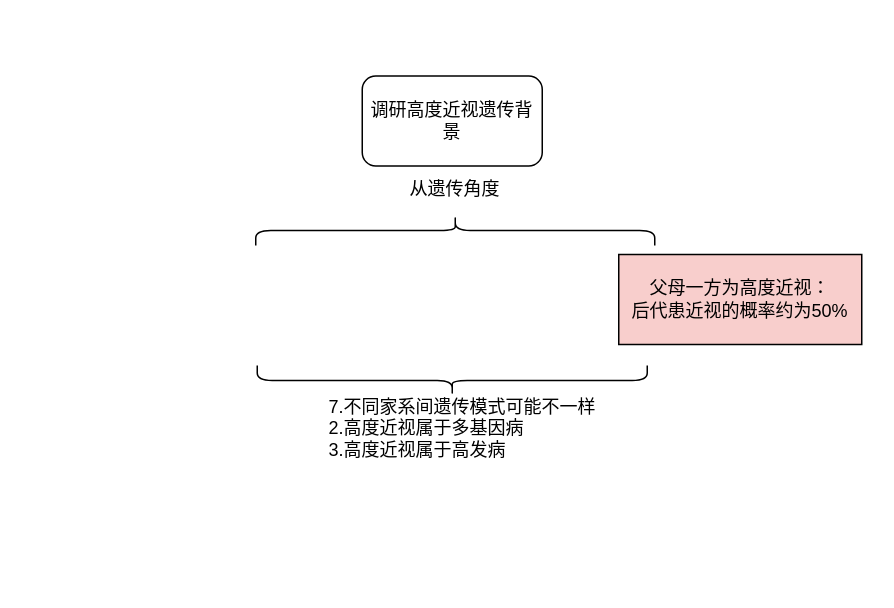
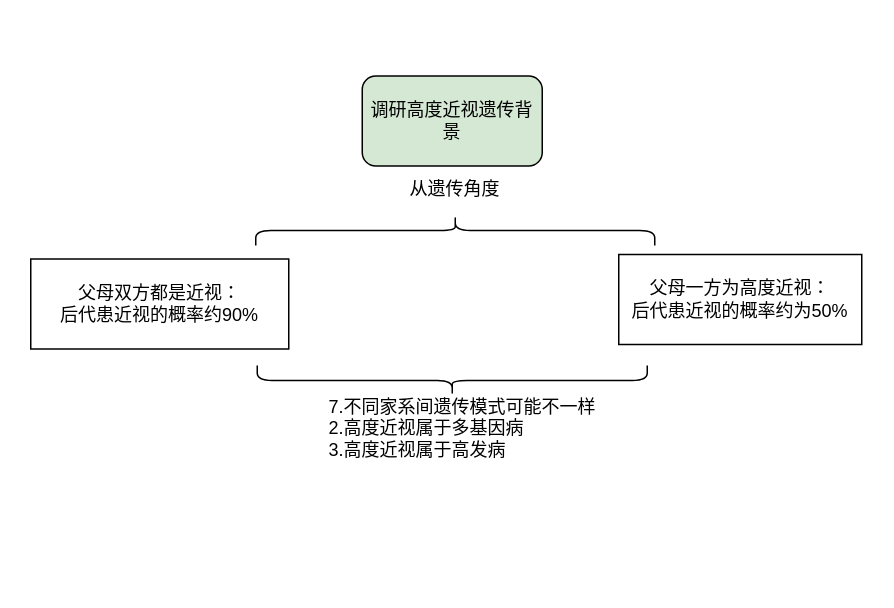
(452, 121) -> (452, 121)
(740, 299) -> (740, 299)
none -> (160, 304)
